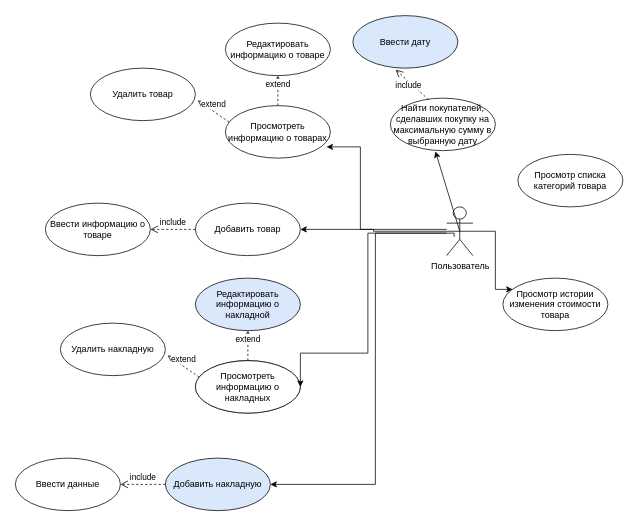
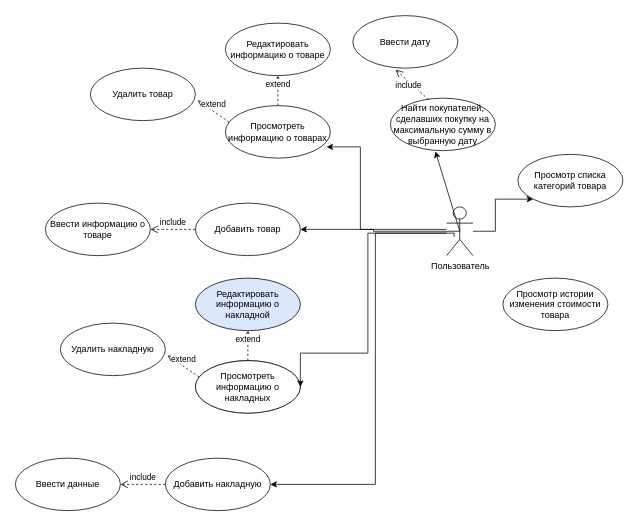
(405, 42) -> (405, 42)
none -> (495, 213)
(495, 267) -> none
(218, 484) -> (218, 484)
